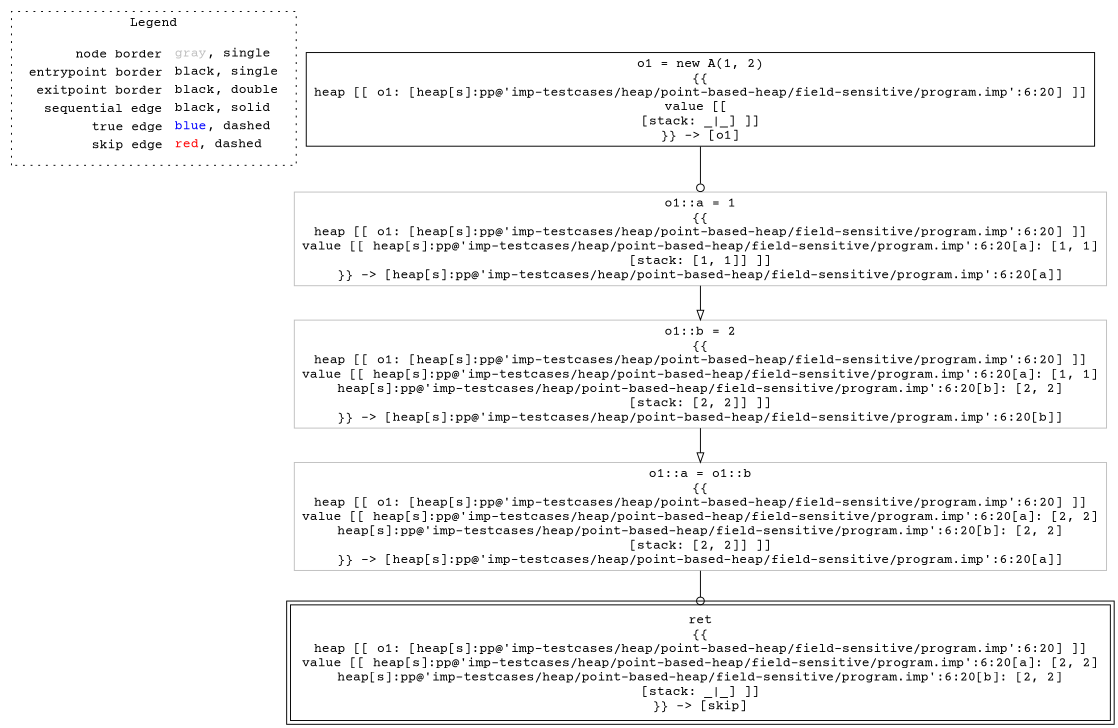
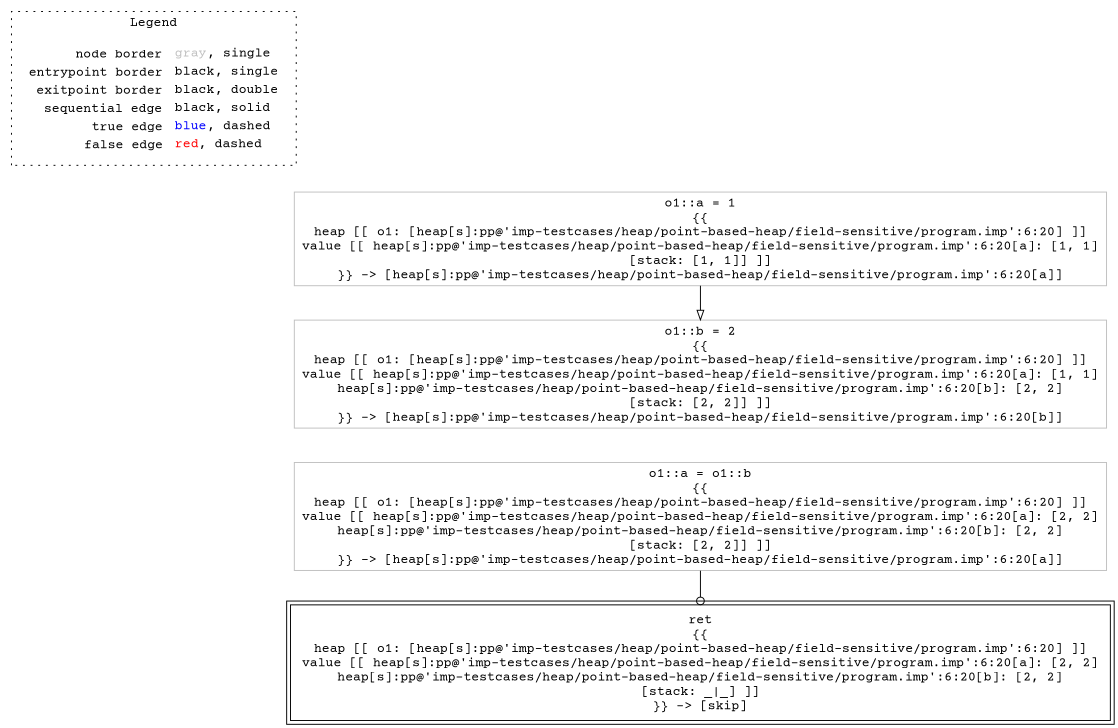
(700, 99) -> none
(131, 144) -> (128, 144)
(700, 440) -> none
